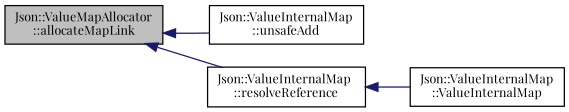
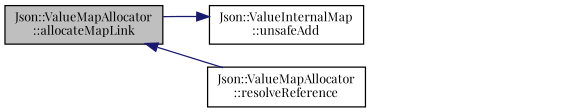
(192, 33) -> (180, 16)
(287, 87) -> (287, 87)
(487, 87) -> none
